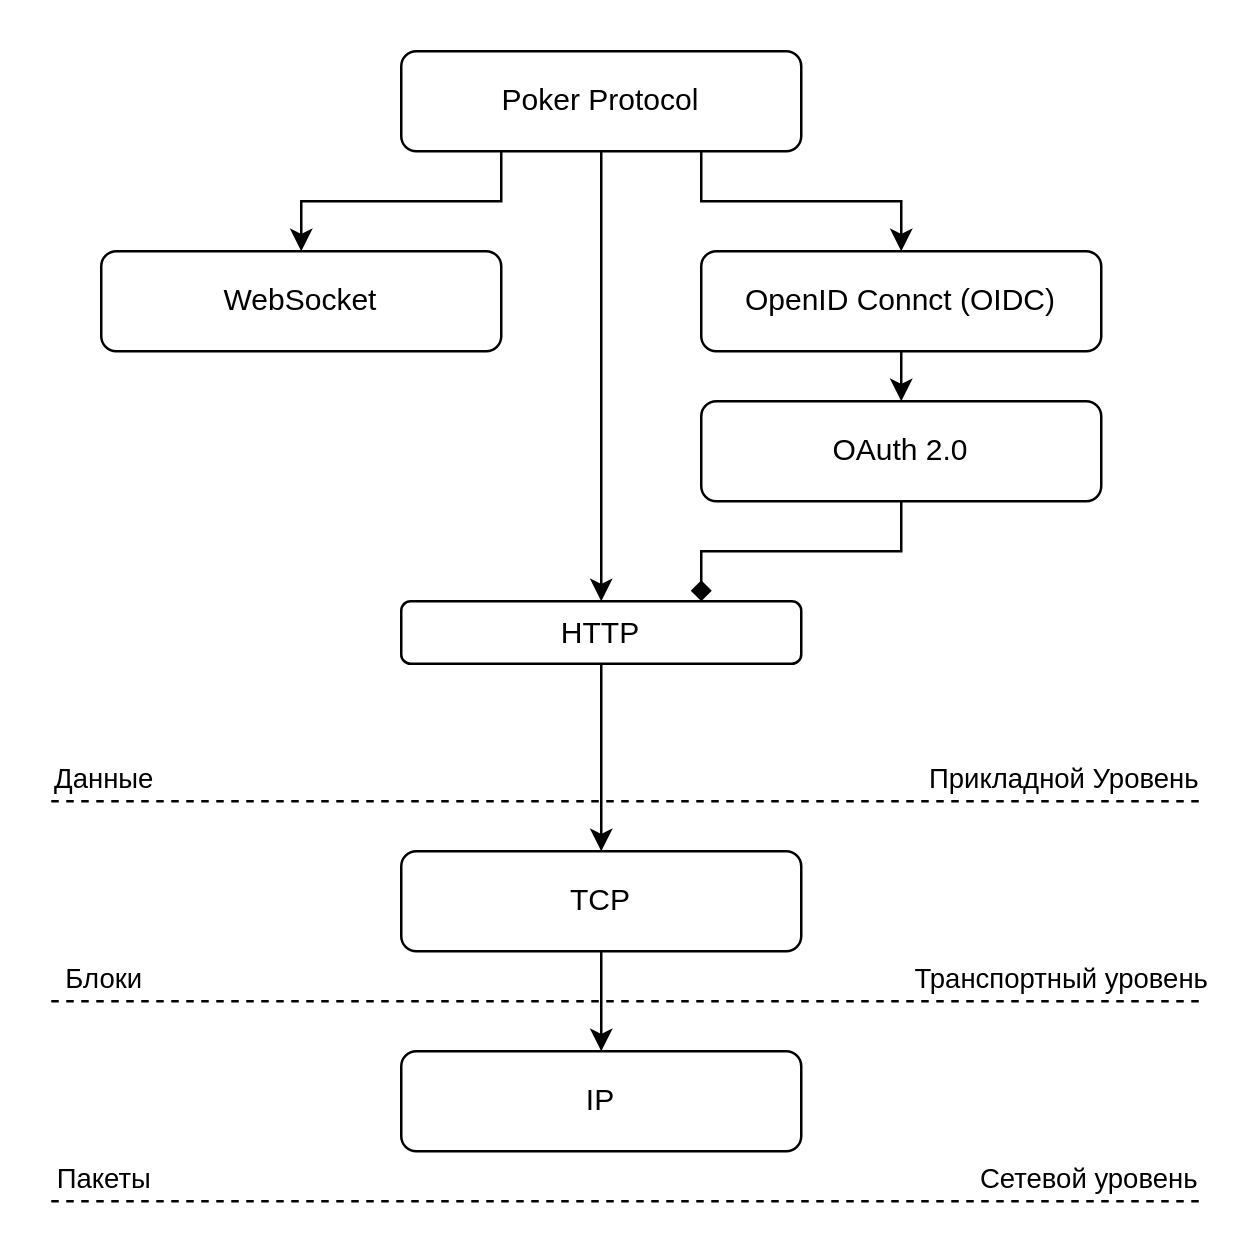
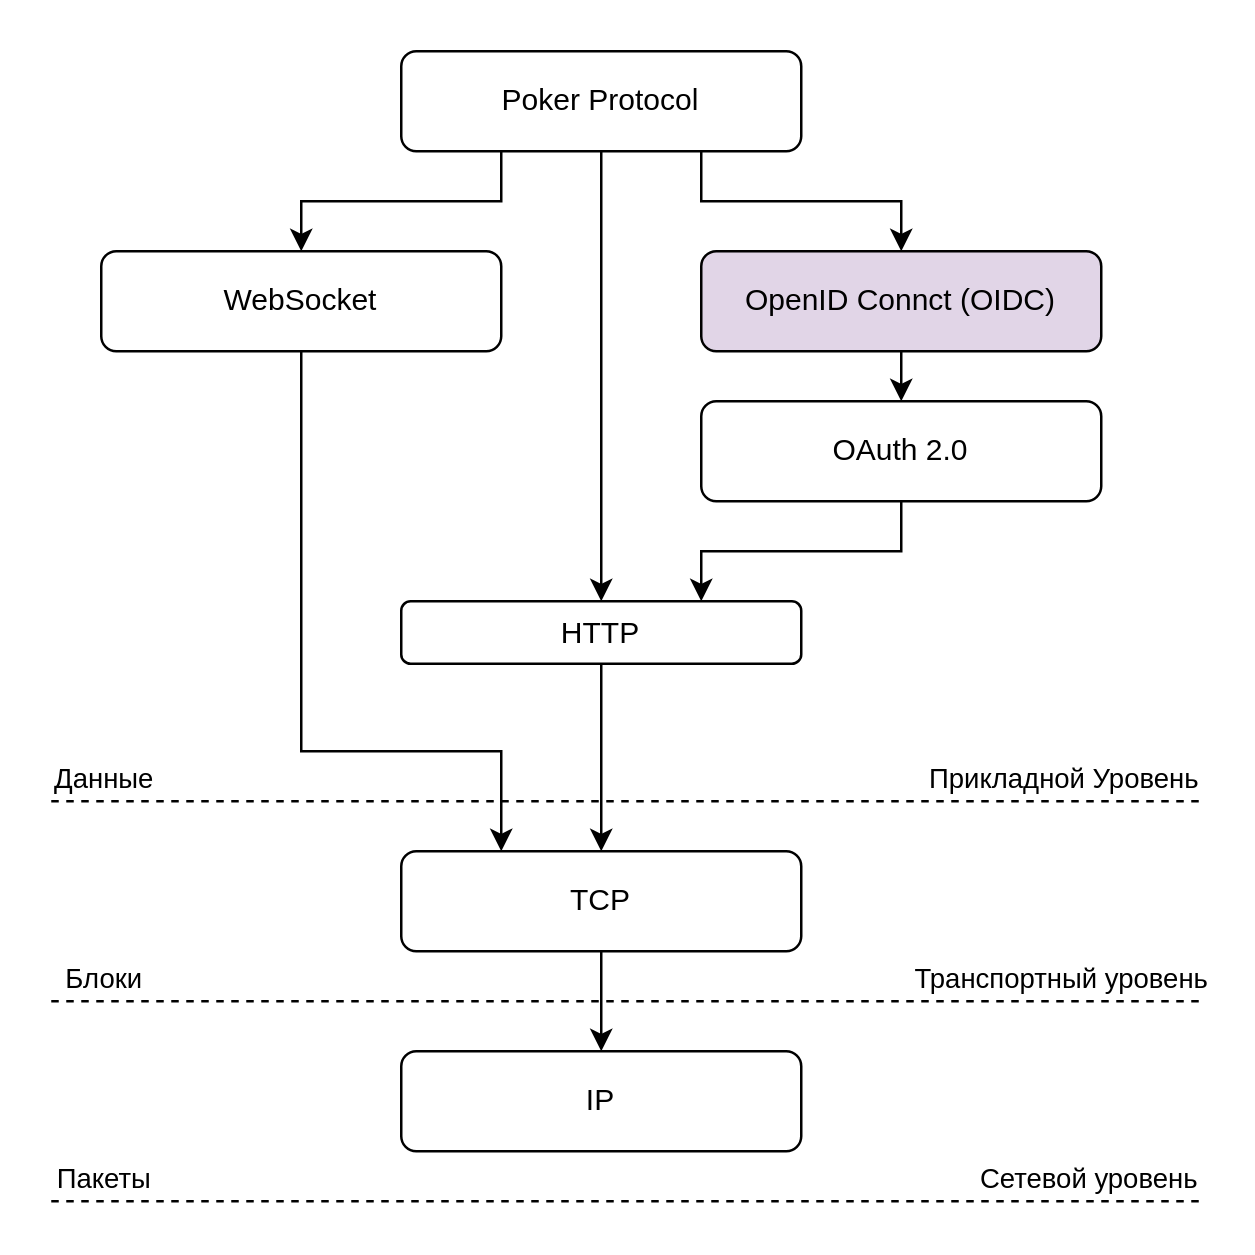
(901, 301) -> (901, 301)
(701, 581) -> (701, 582)
none -> (301, 674)
